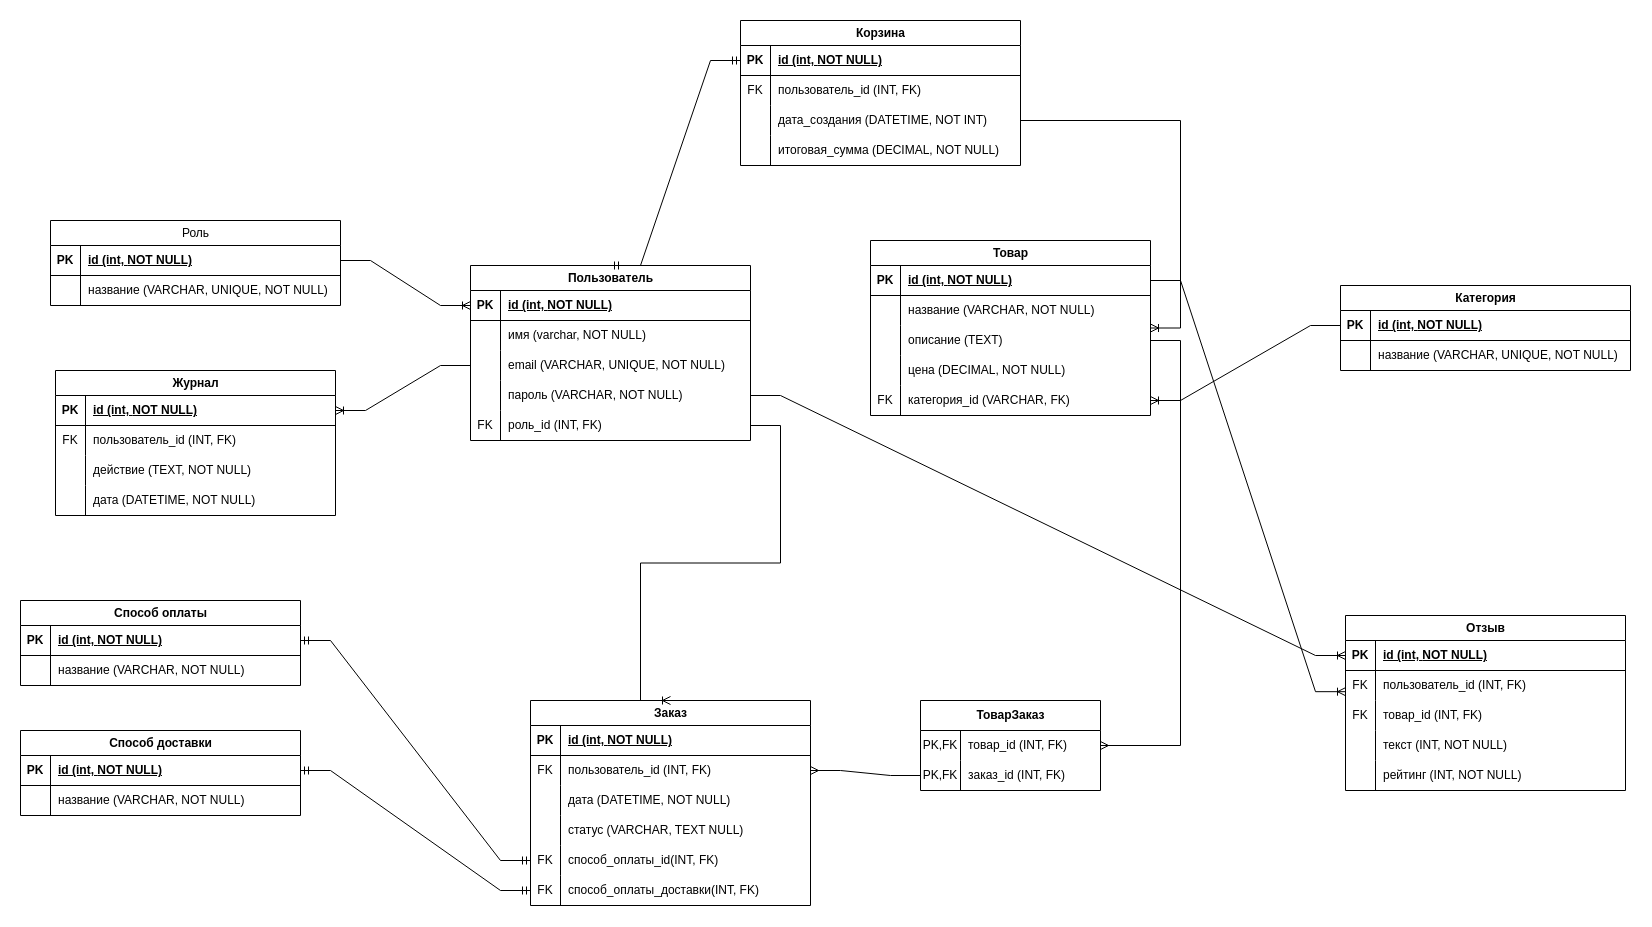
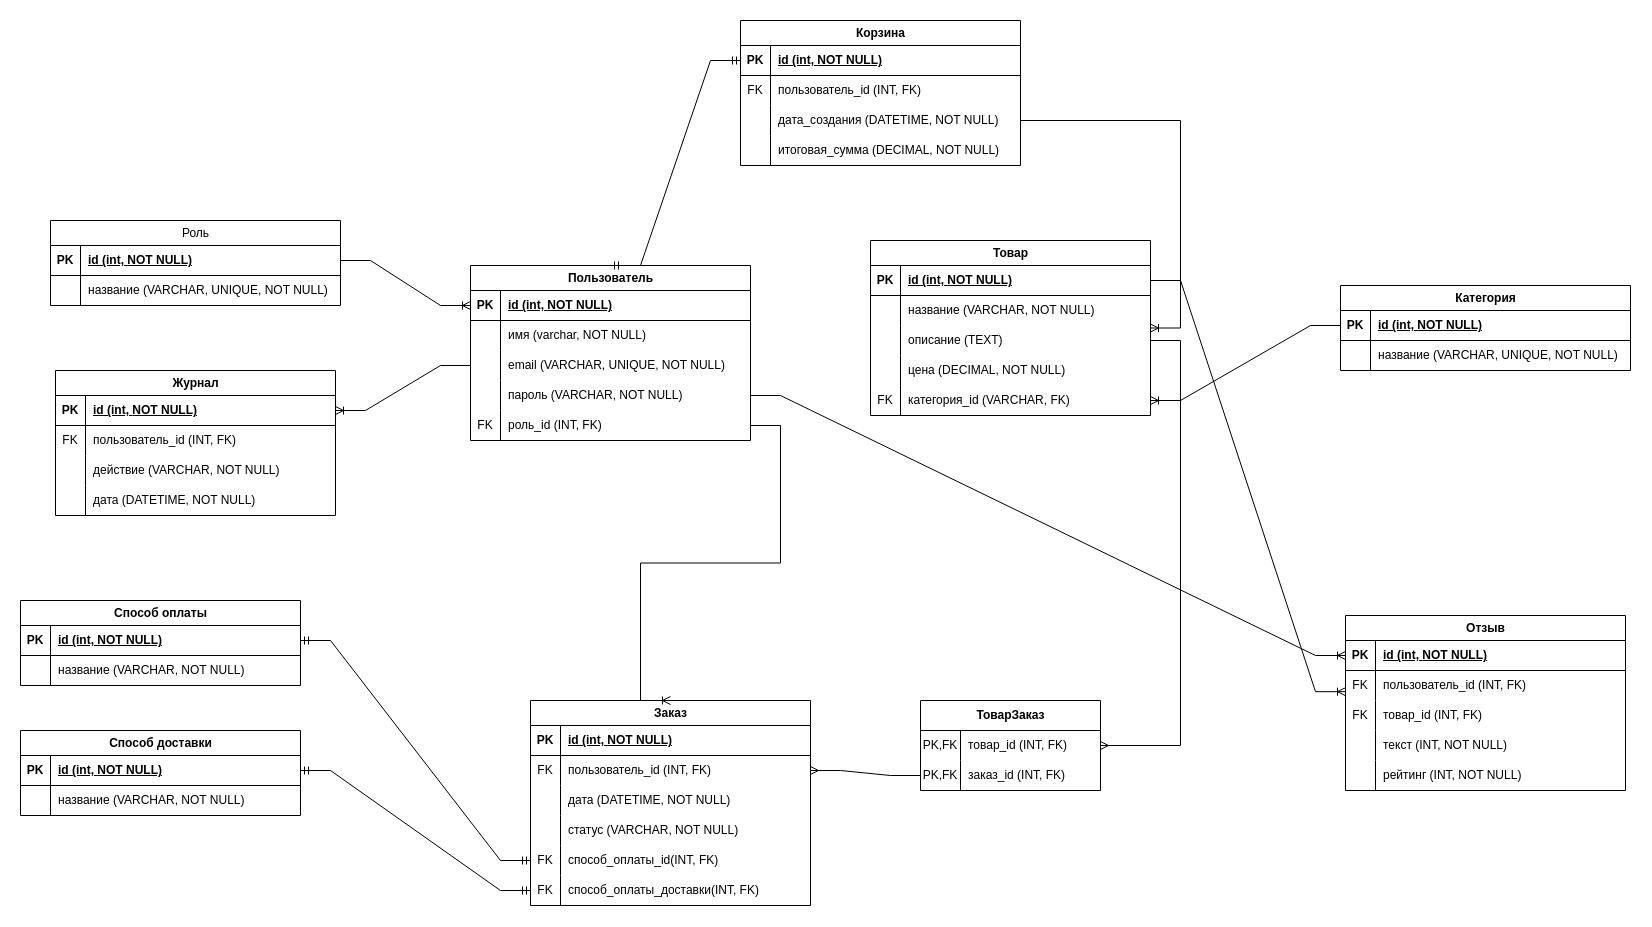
(883, 121) -> (887, 121)
(171, 471) -> (181, 471)
(653, 831) -> (650, 831)
